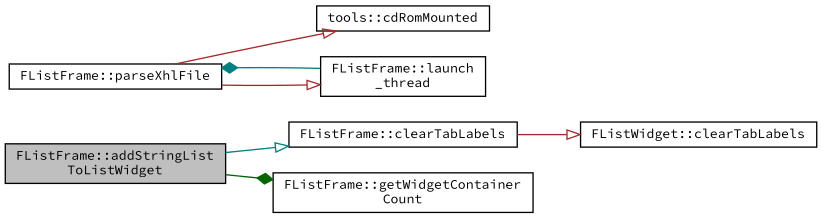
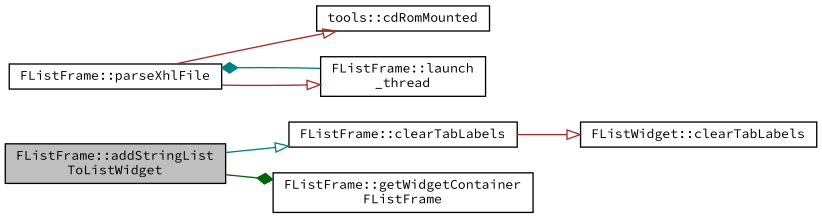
(403, 193) -> (403, 193)
